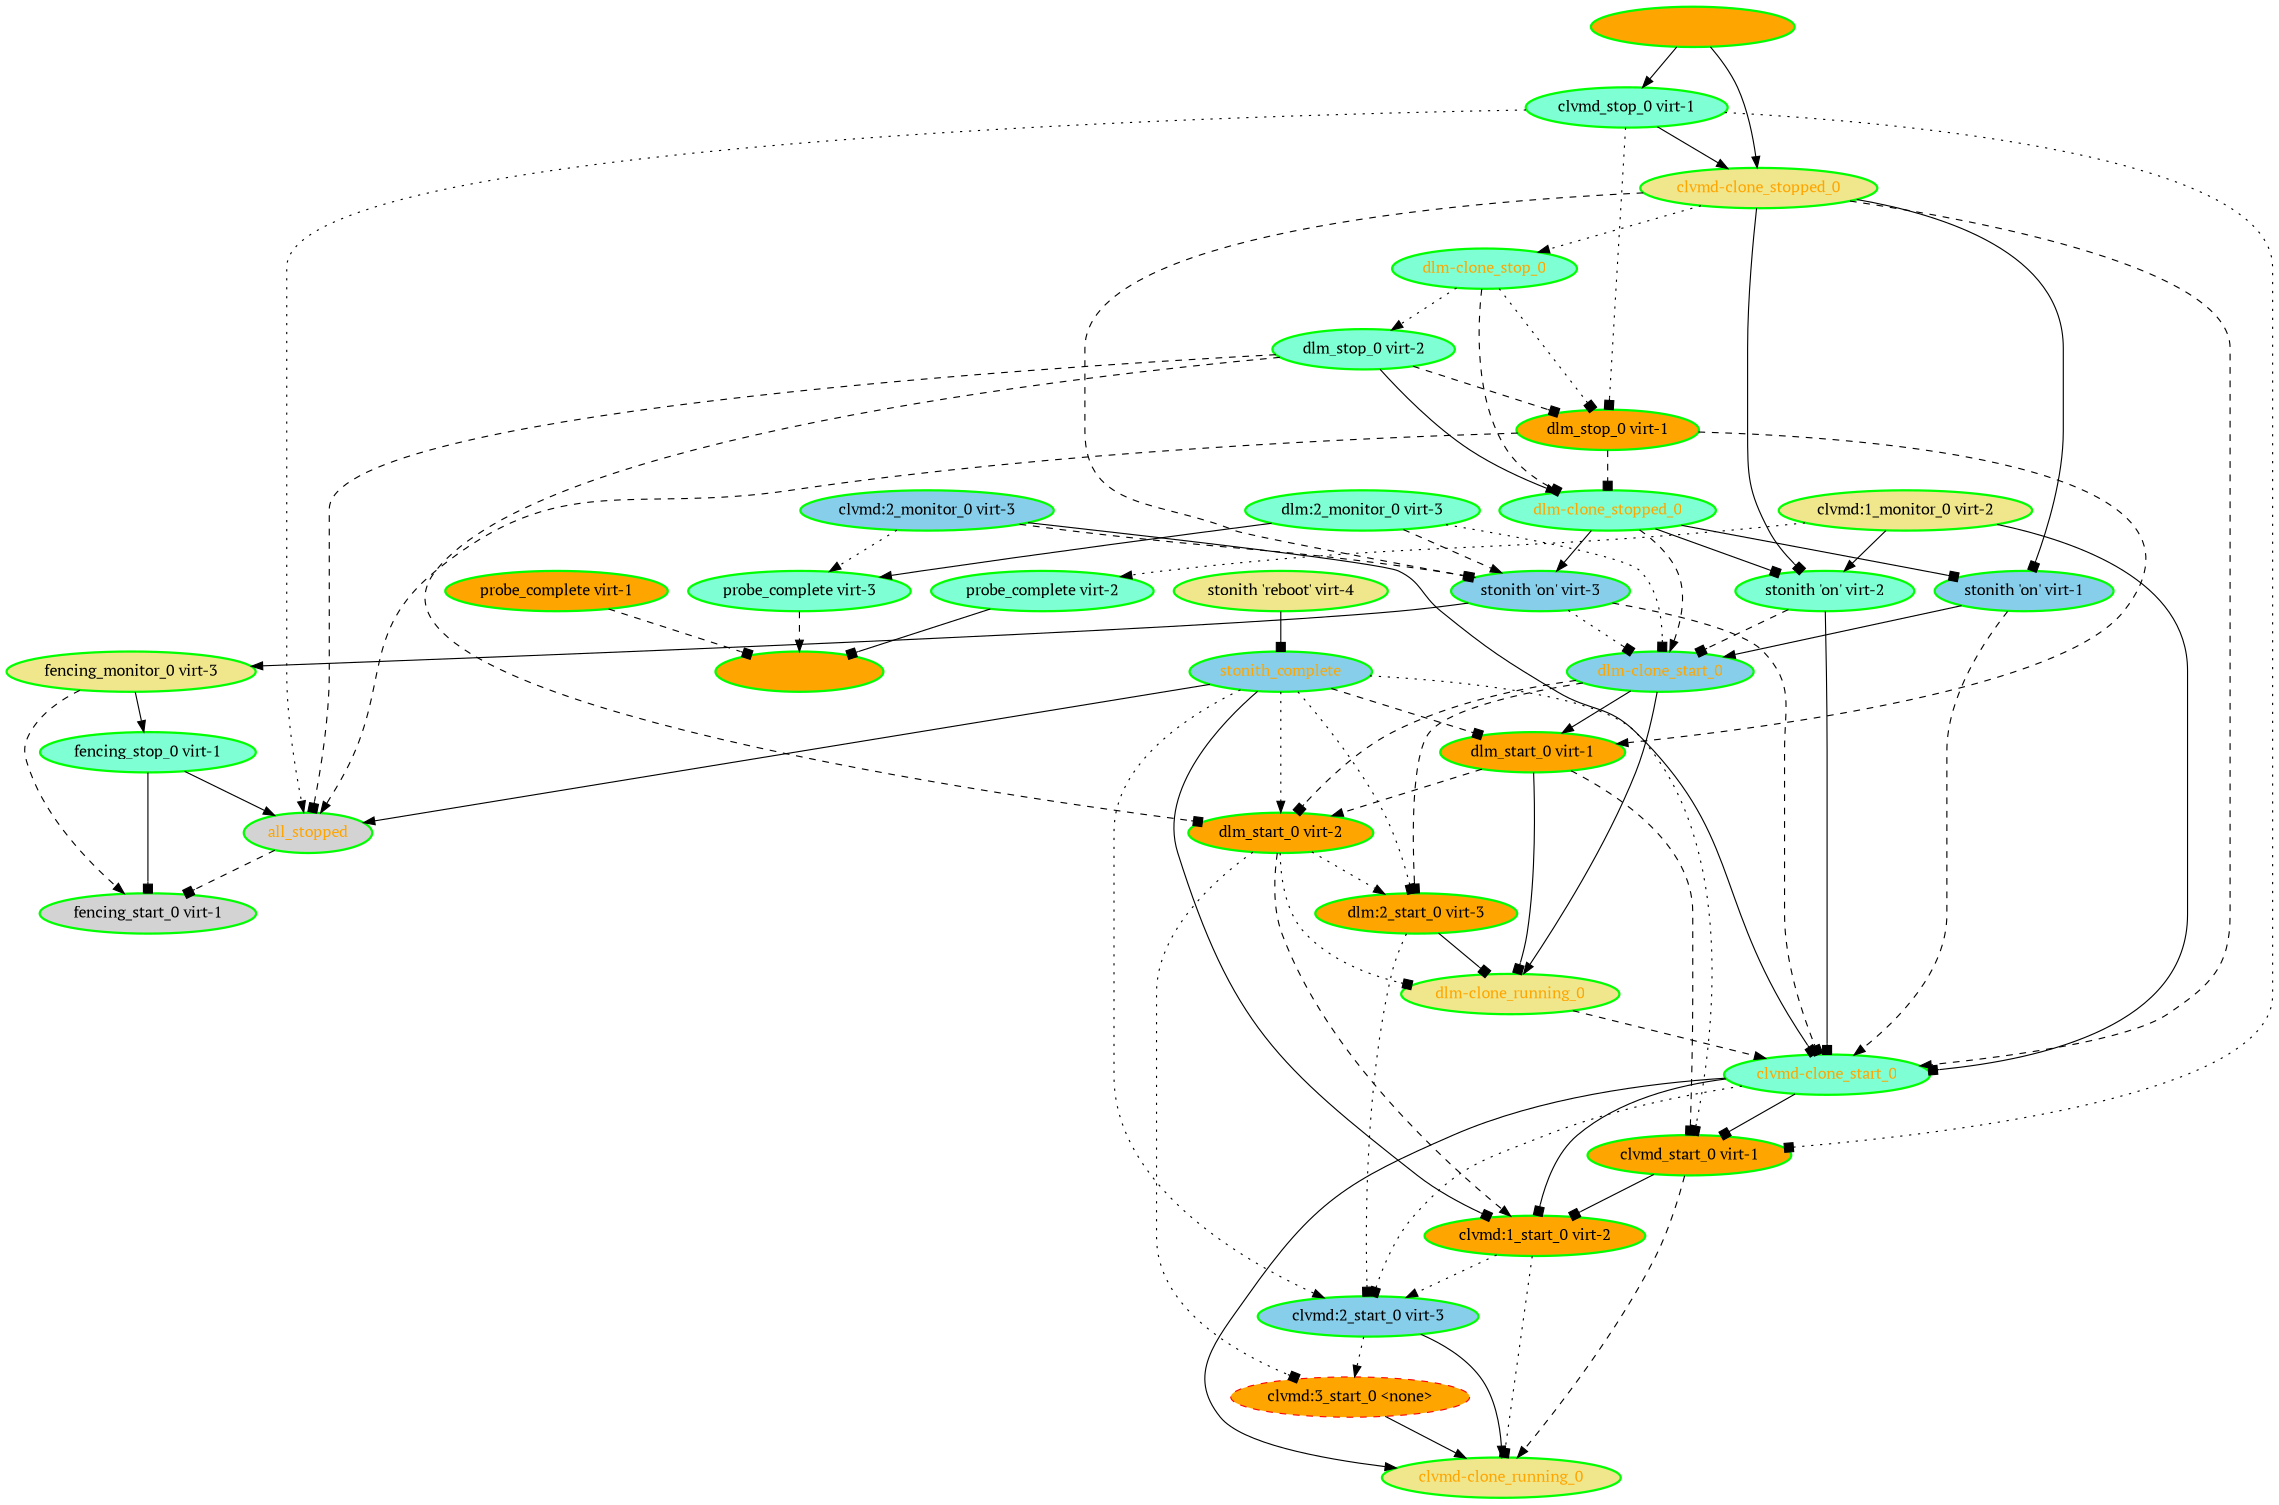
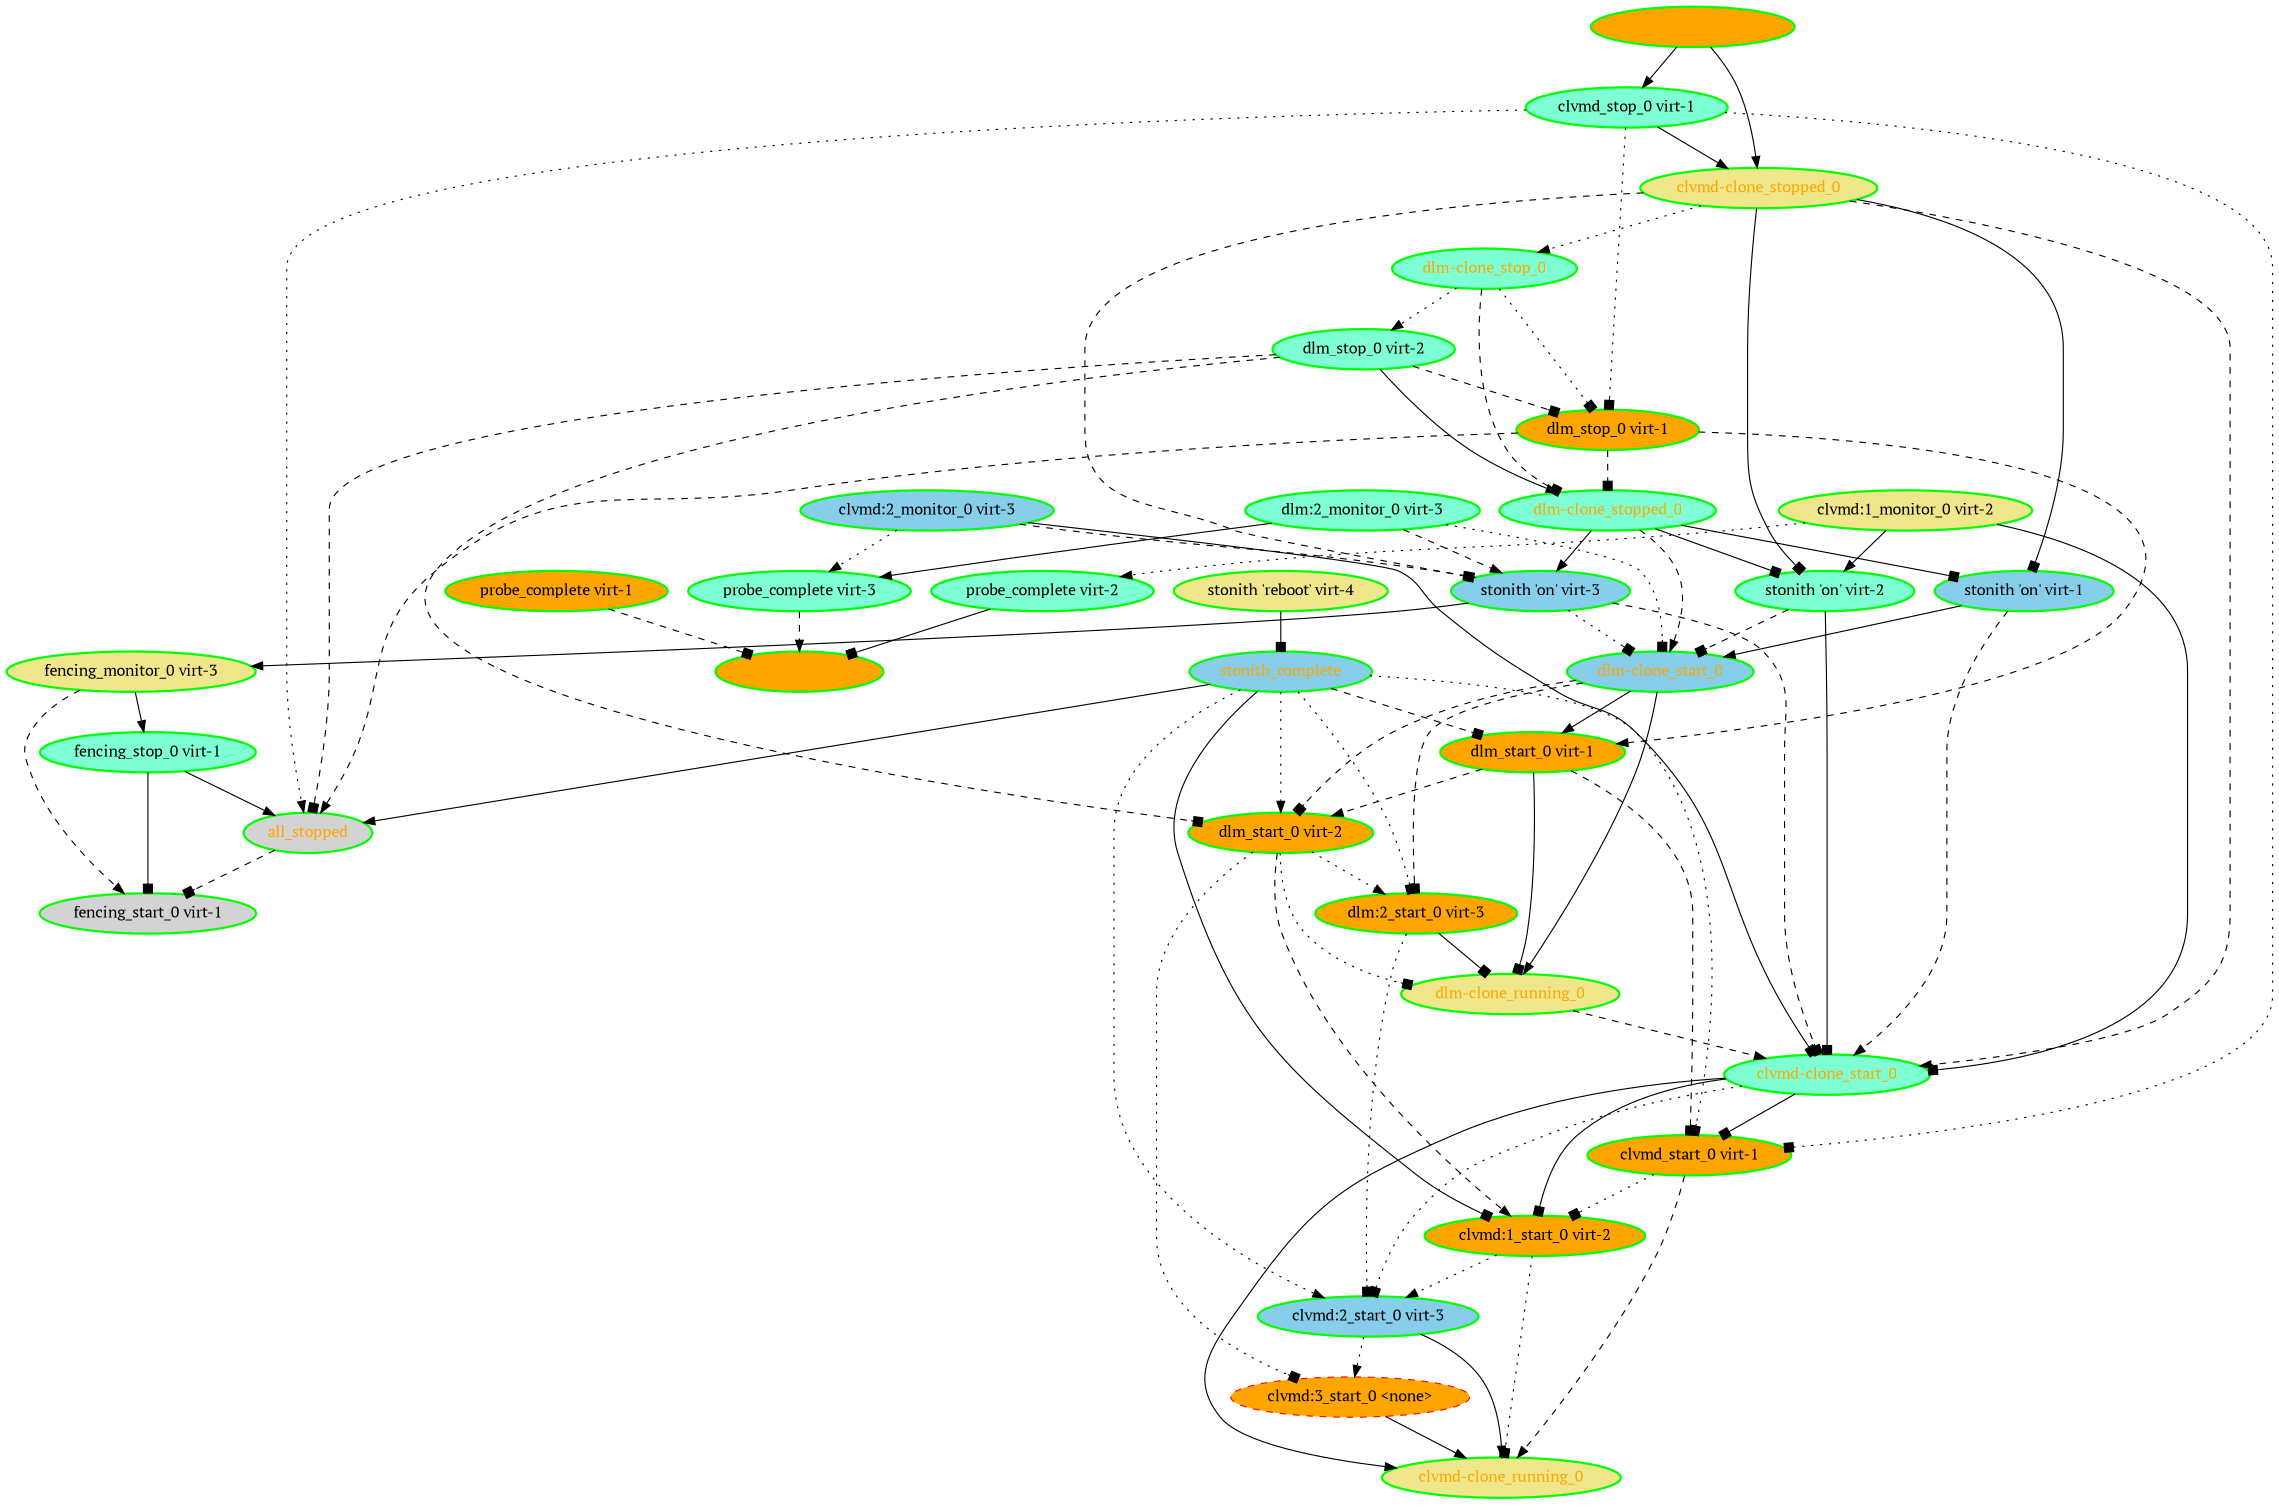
(1617, 1193) -> (1617, 1193)
